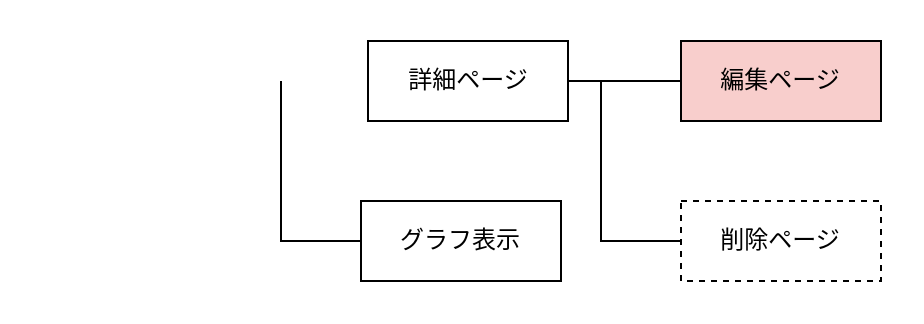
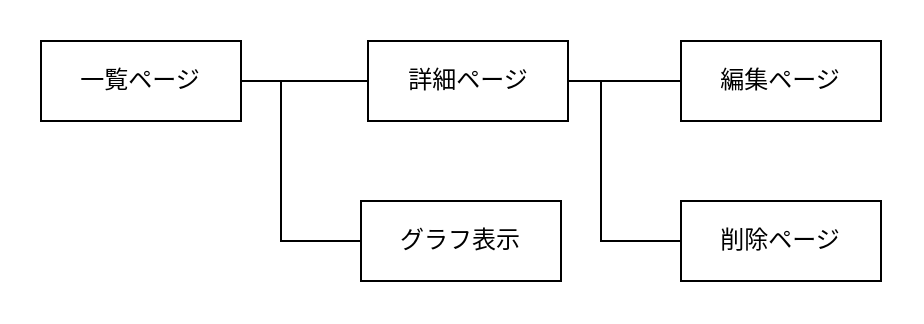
none -> (141, 81)
none -> (304, 81)
(781, 81) -> (781, 81)
(781, 241) -> (781, 241)
